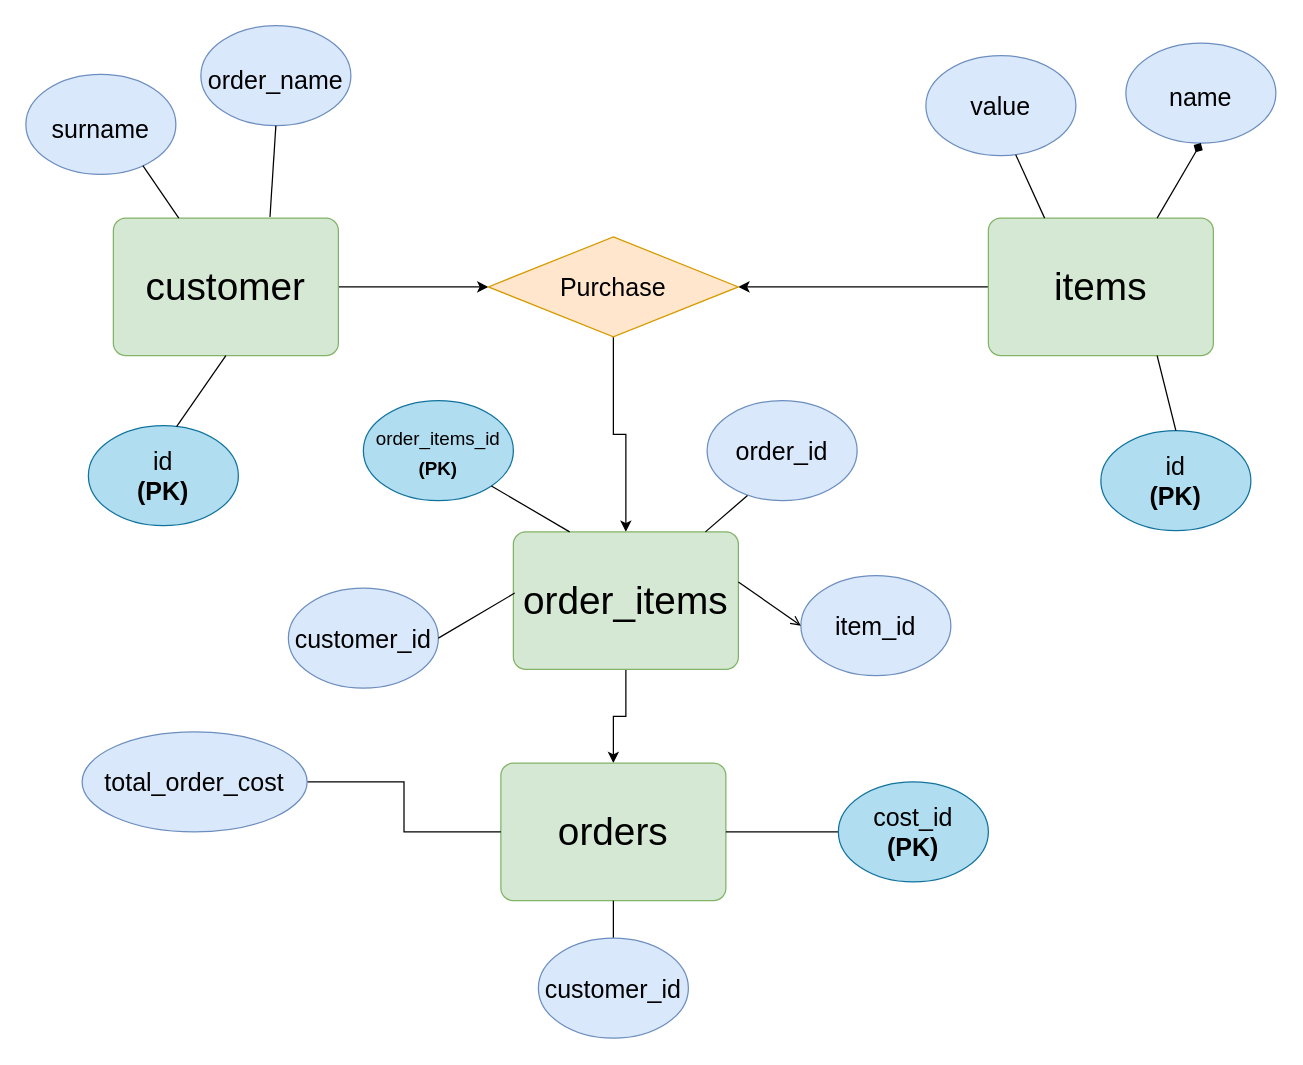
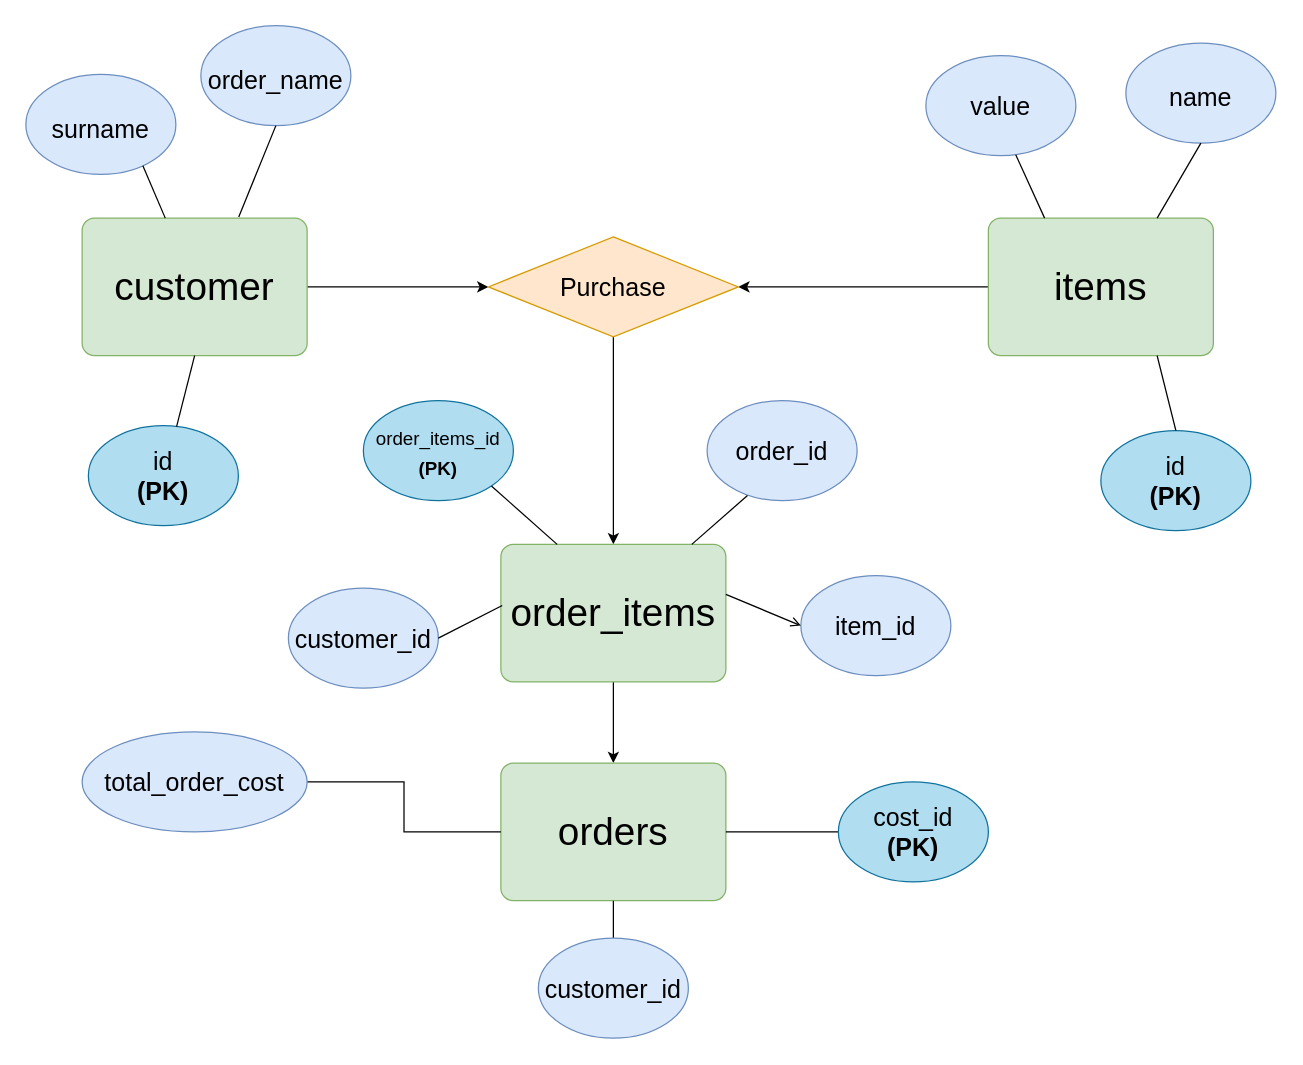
(1195, 152) -> (1198, 148)
(226, 287) -> (194, 287)
(626, 601) -> (613, 613)
